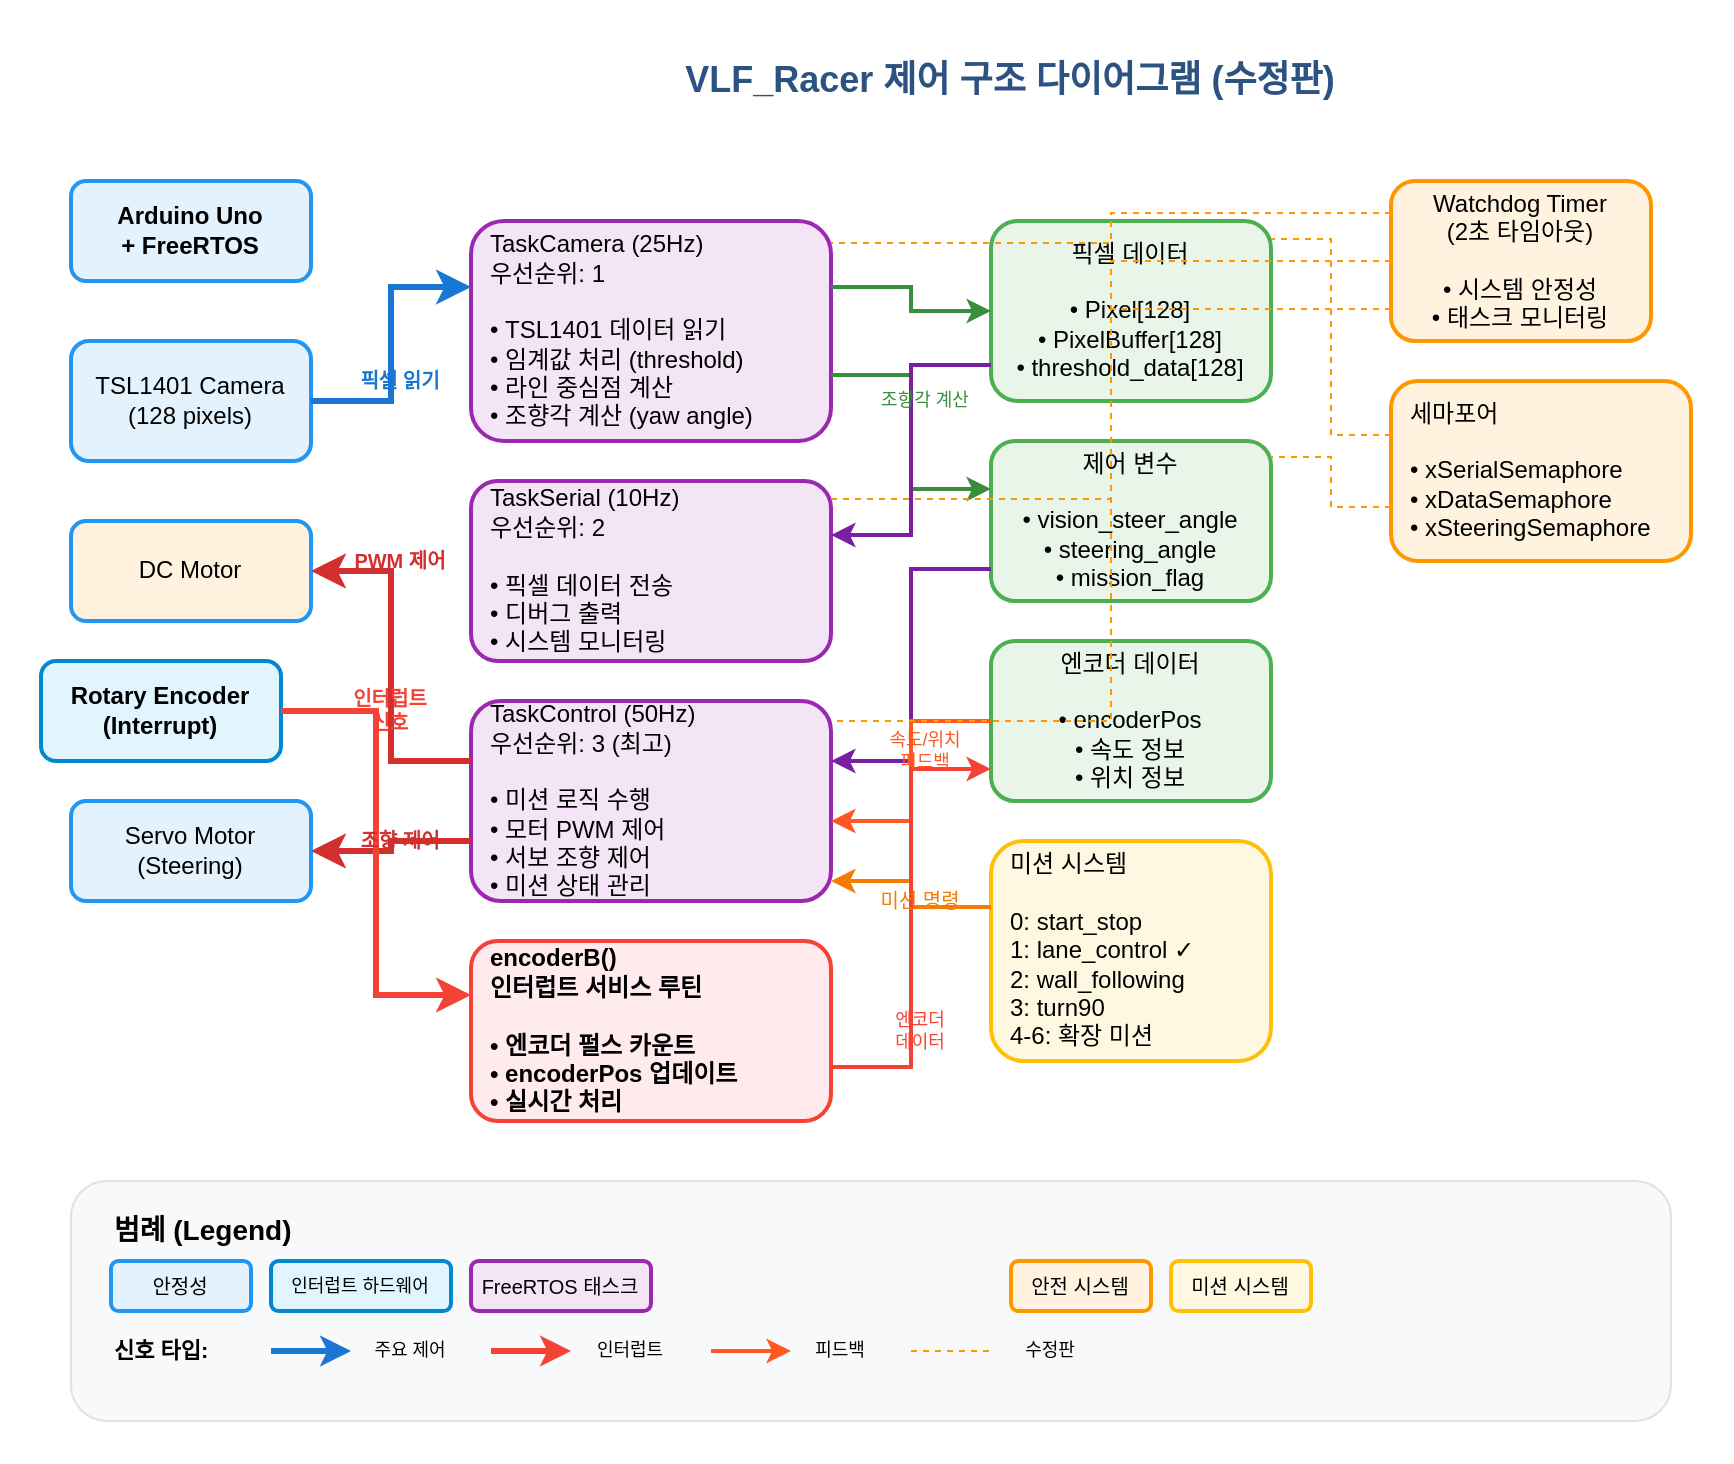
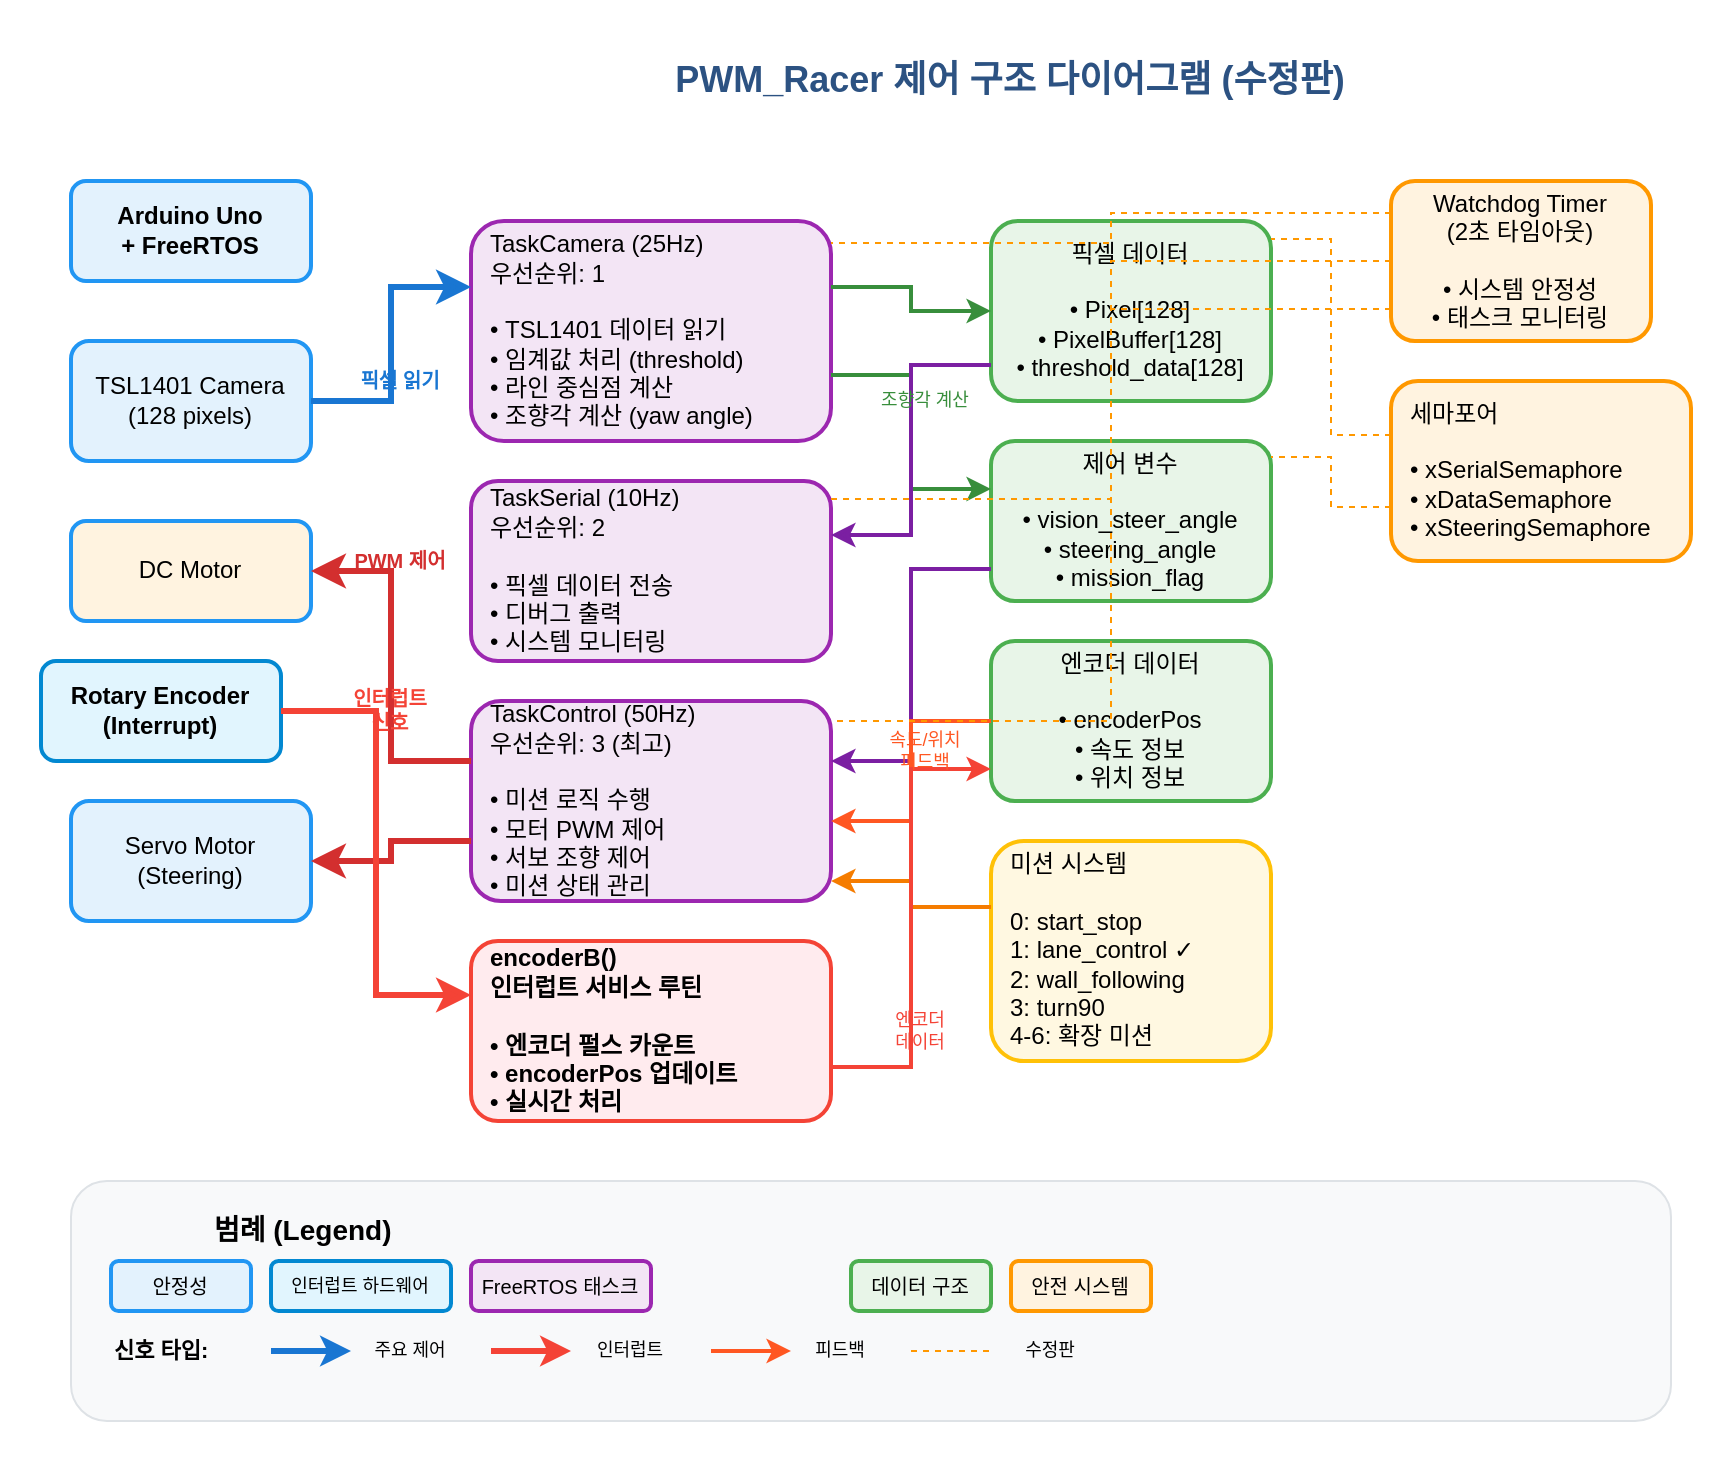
(1011, 81) -> (1011, 81)
(401, 841) -> none
(191, 851) -> (191, 861)
(921, 901) -> none
(231, 1221) -> (331, 1221)
none -> (921, 1286)
(1241, 1286) -> none
